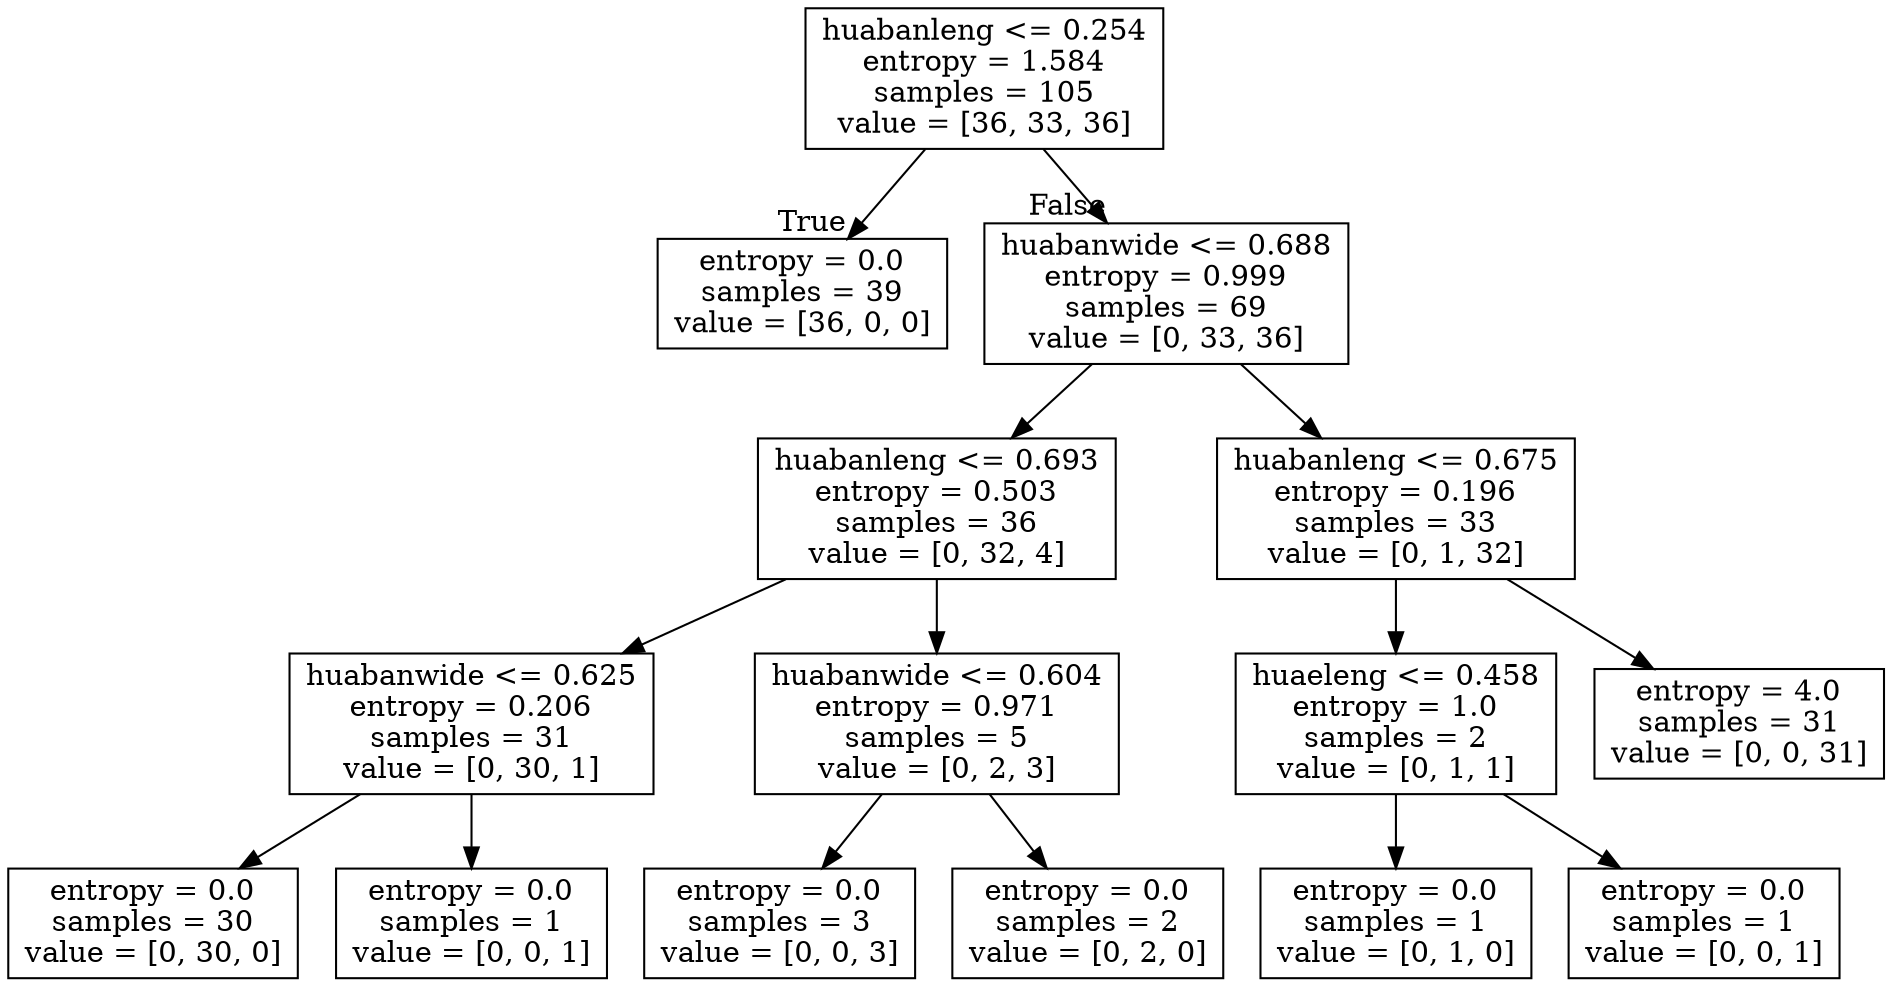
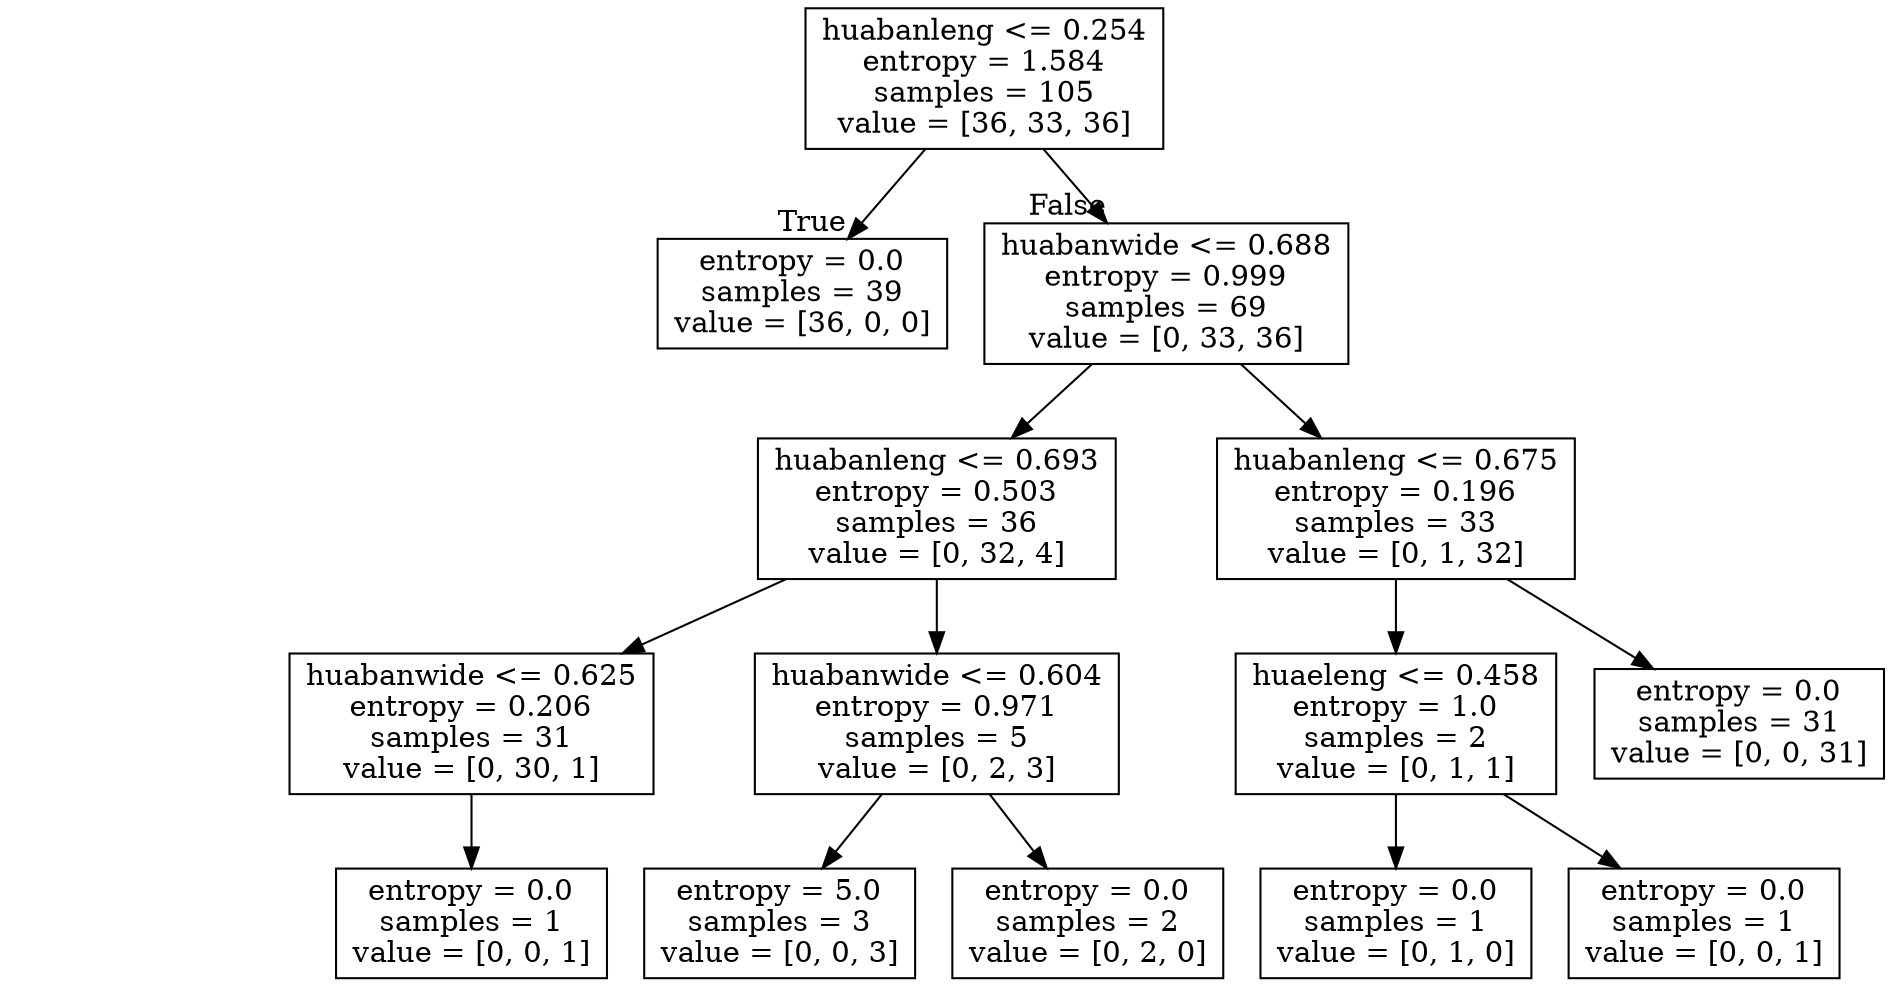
(1739, 724) -> (1739, 724)
(153, 923) -> none
(780, 923) -> (780, 923)
